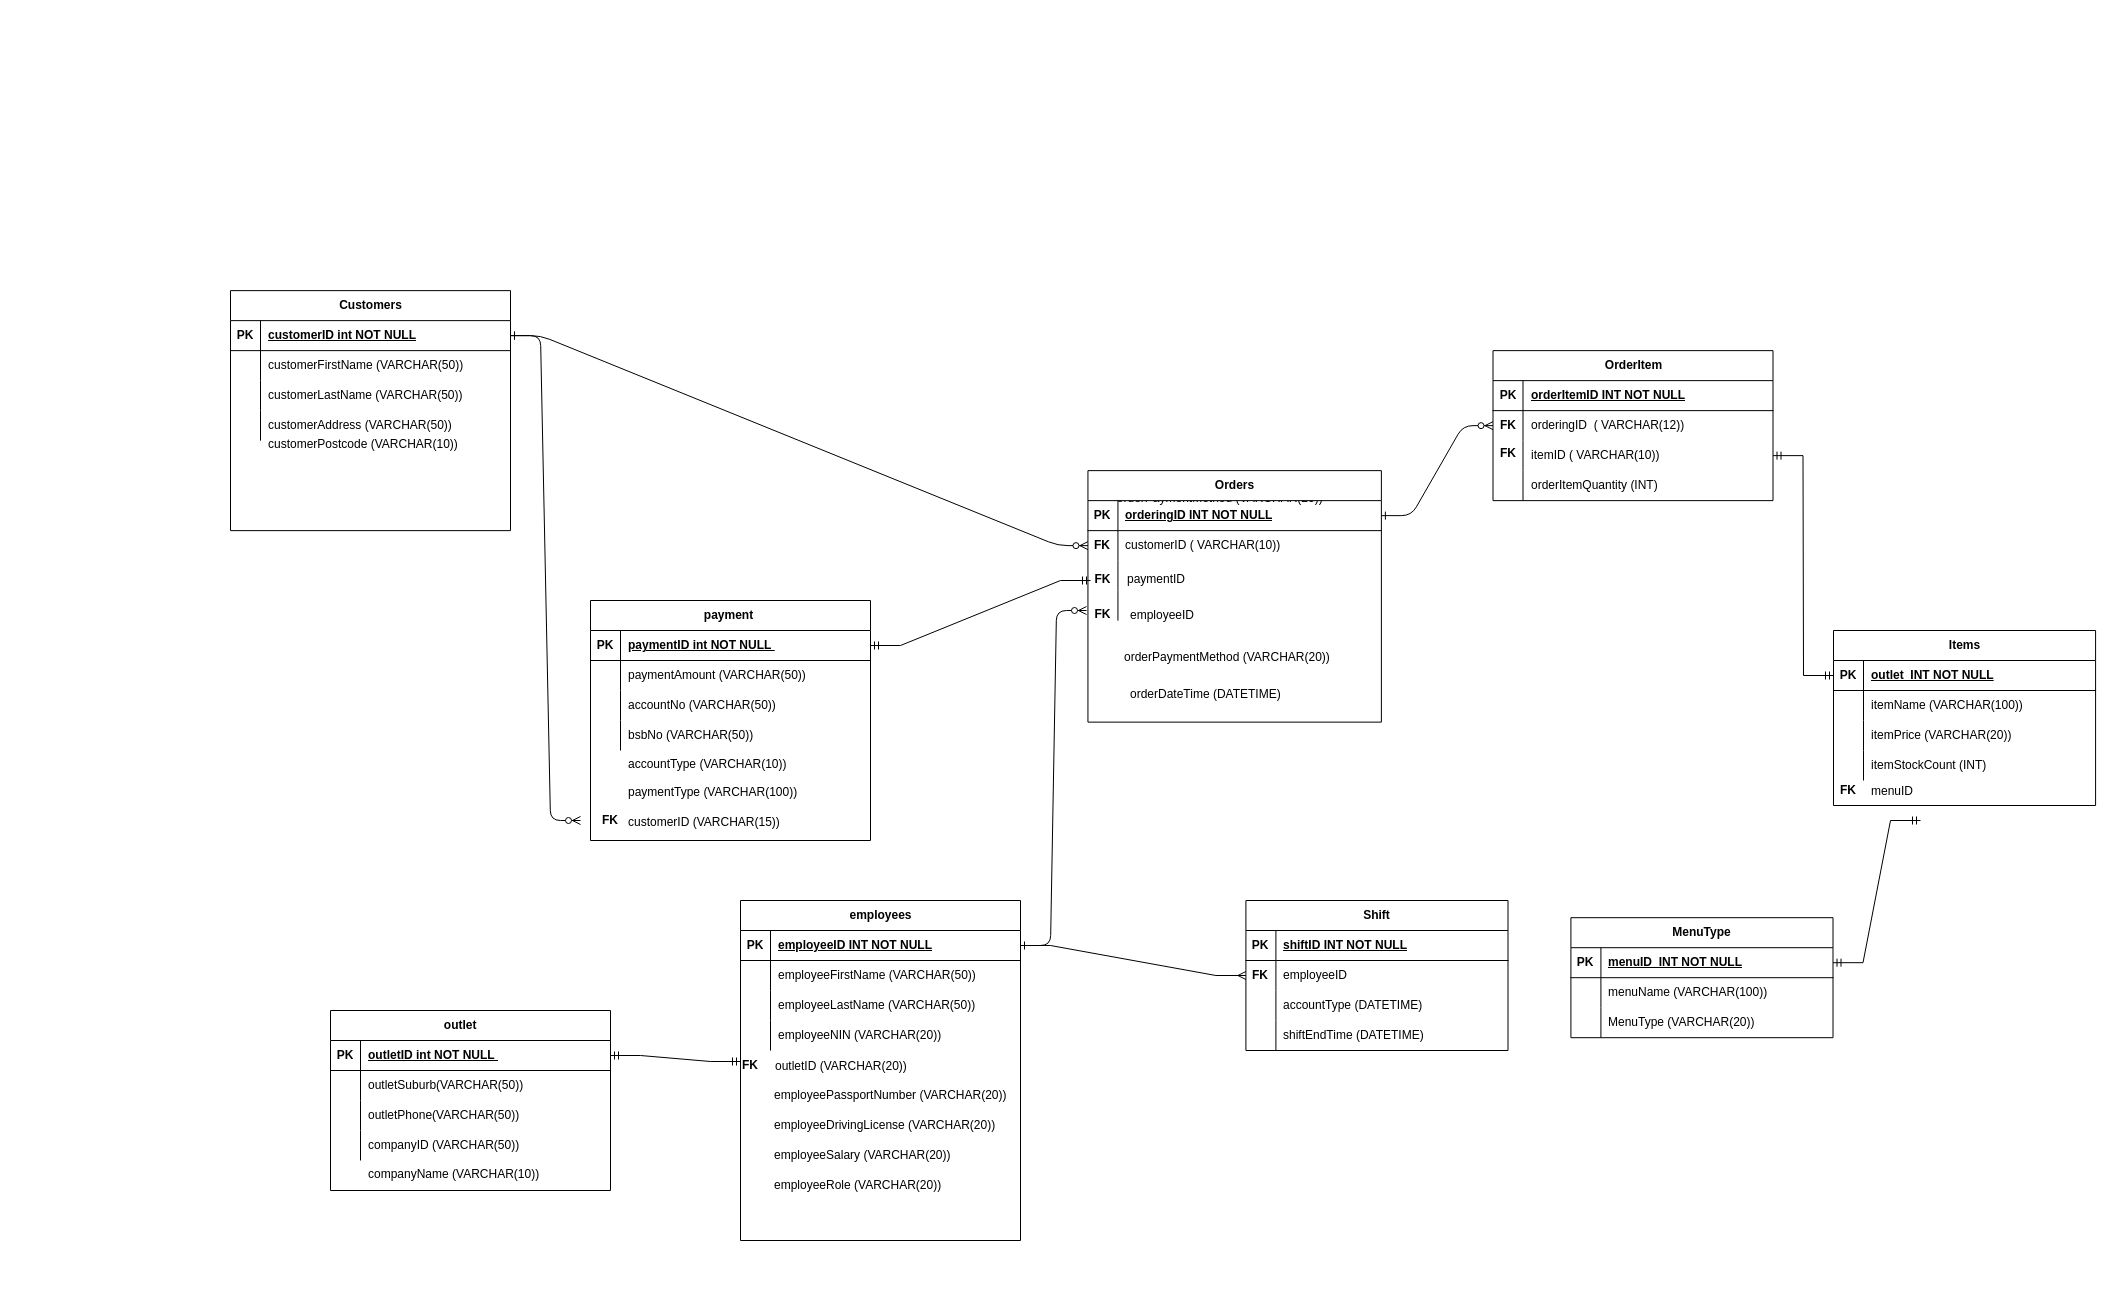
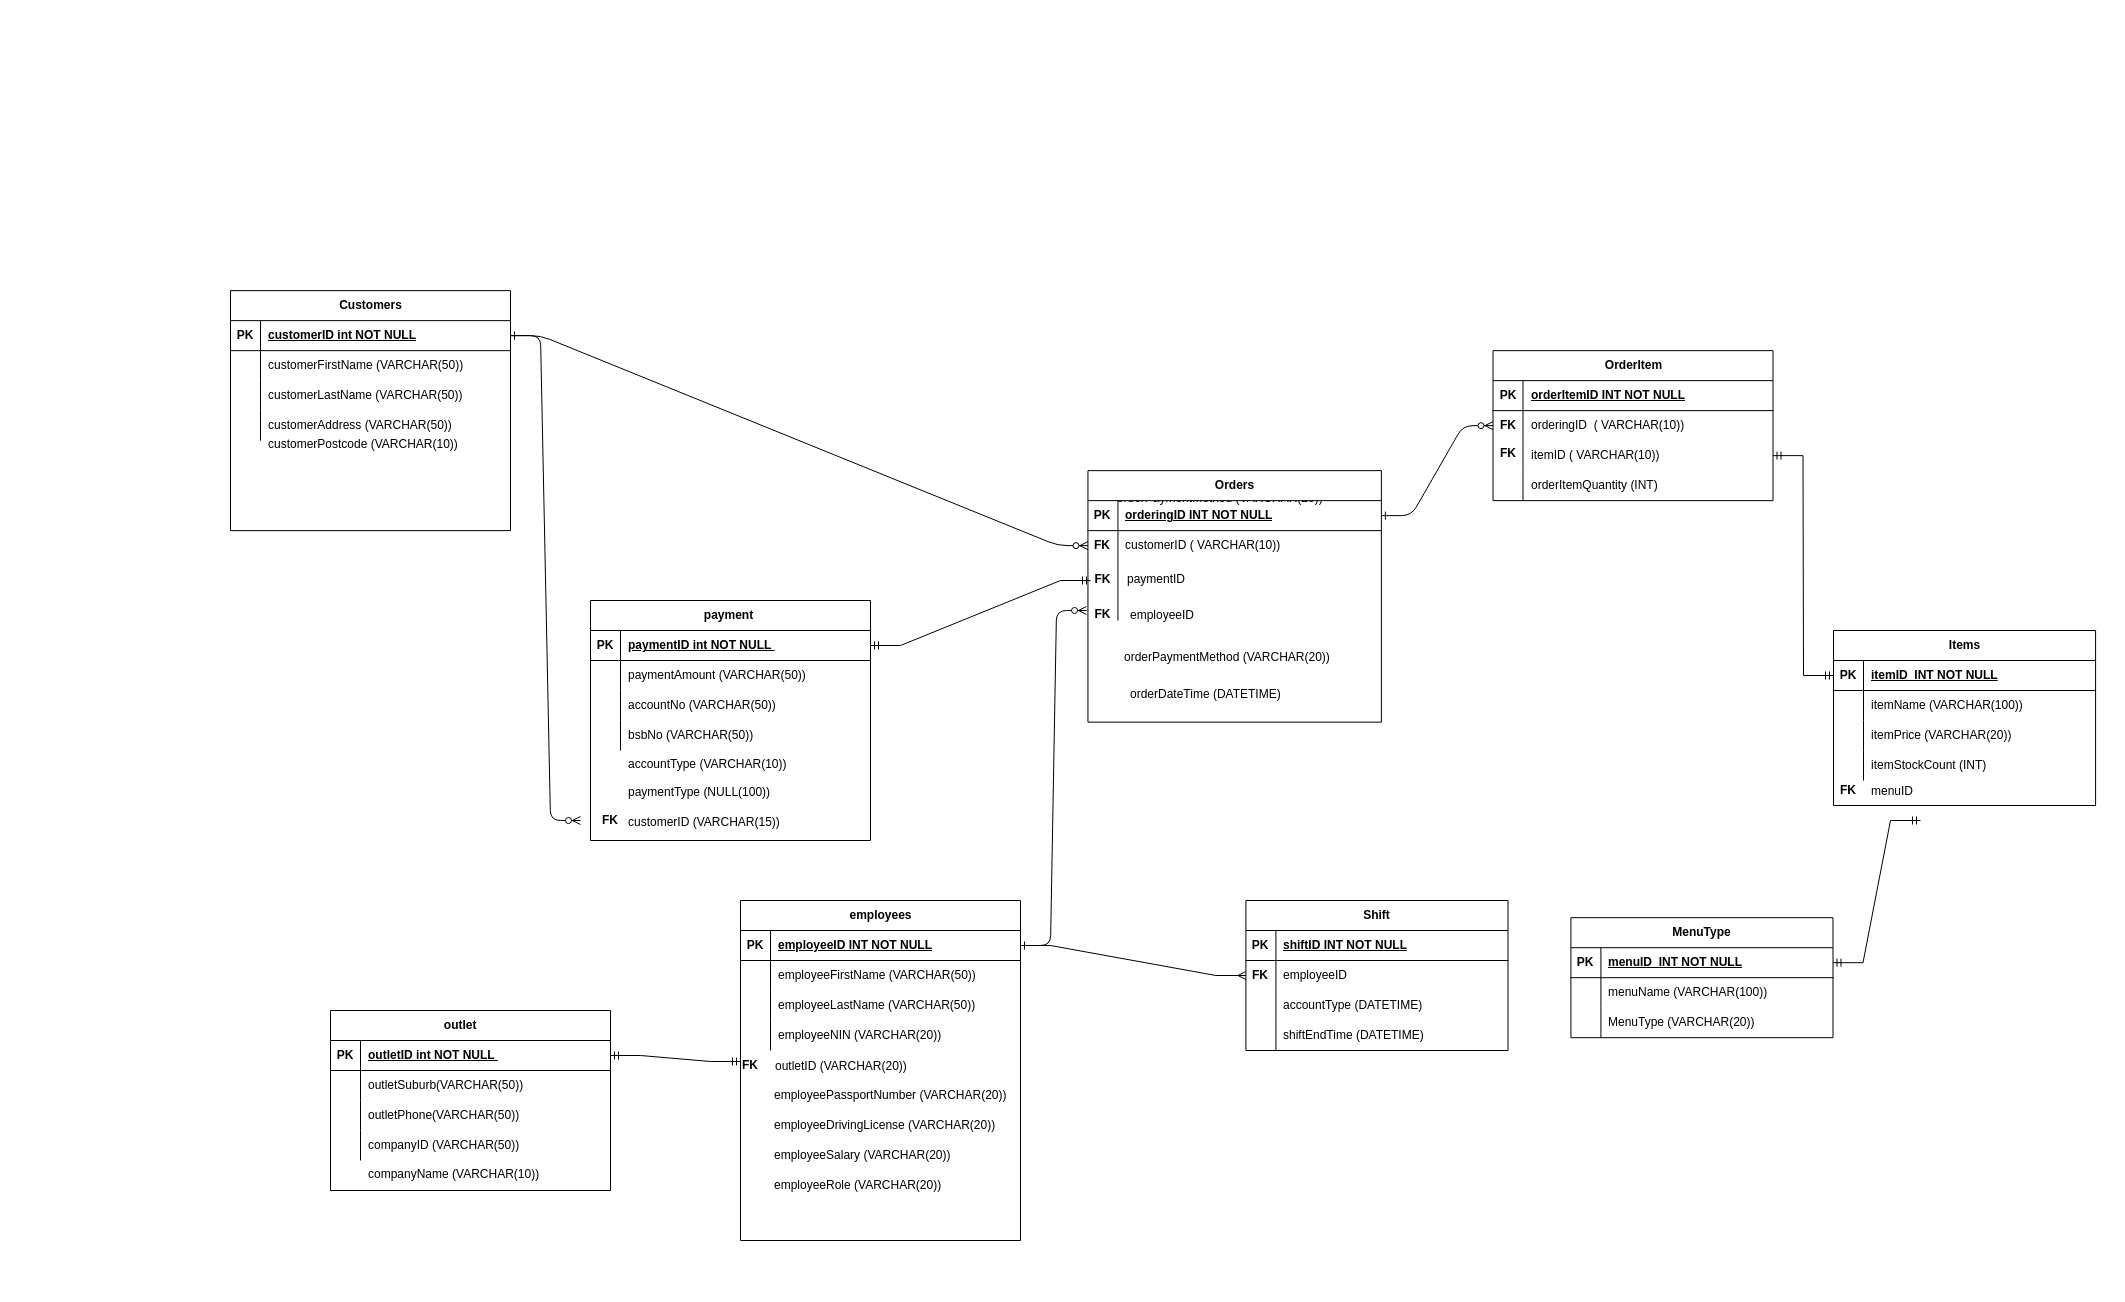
(1614, 426) -> (1614, 426)
(1932, 676) -> (1932, 676)
(714, 793) -> (704, 793)
